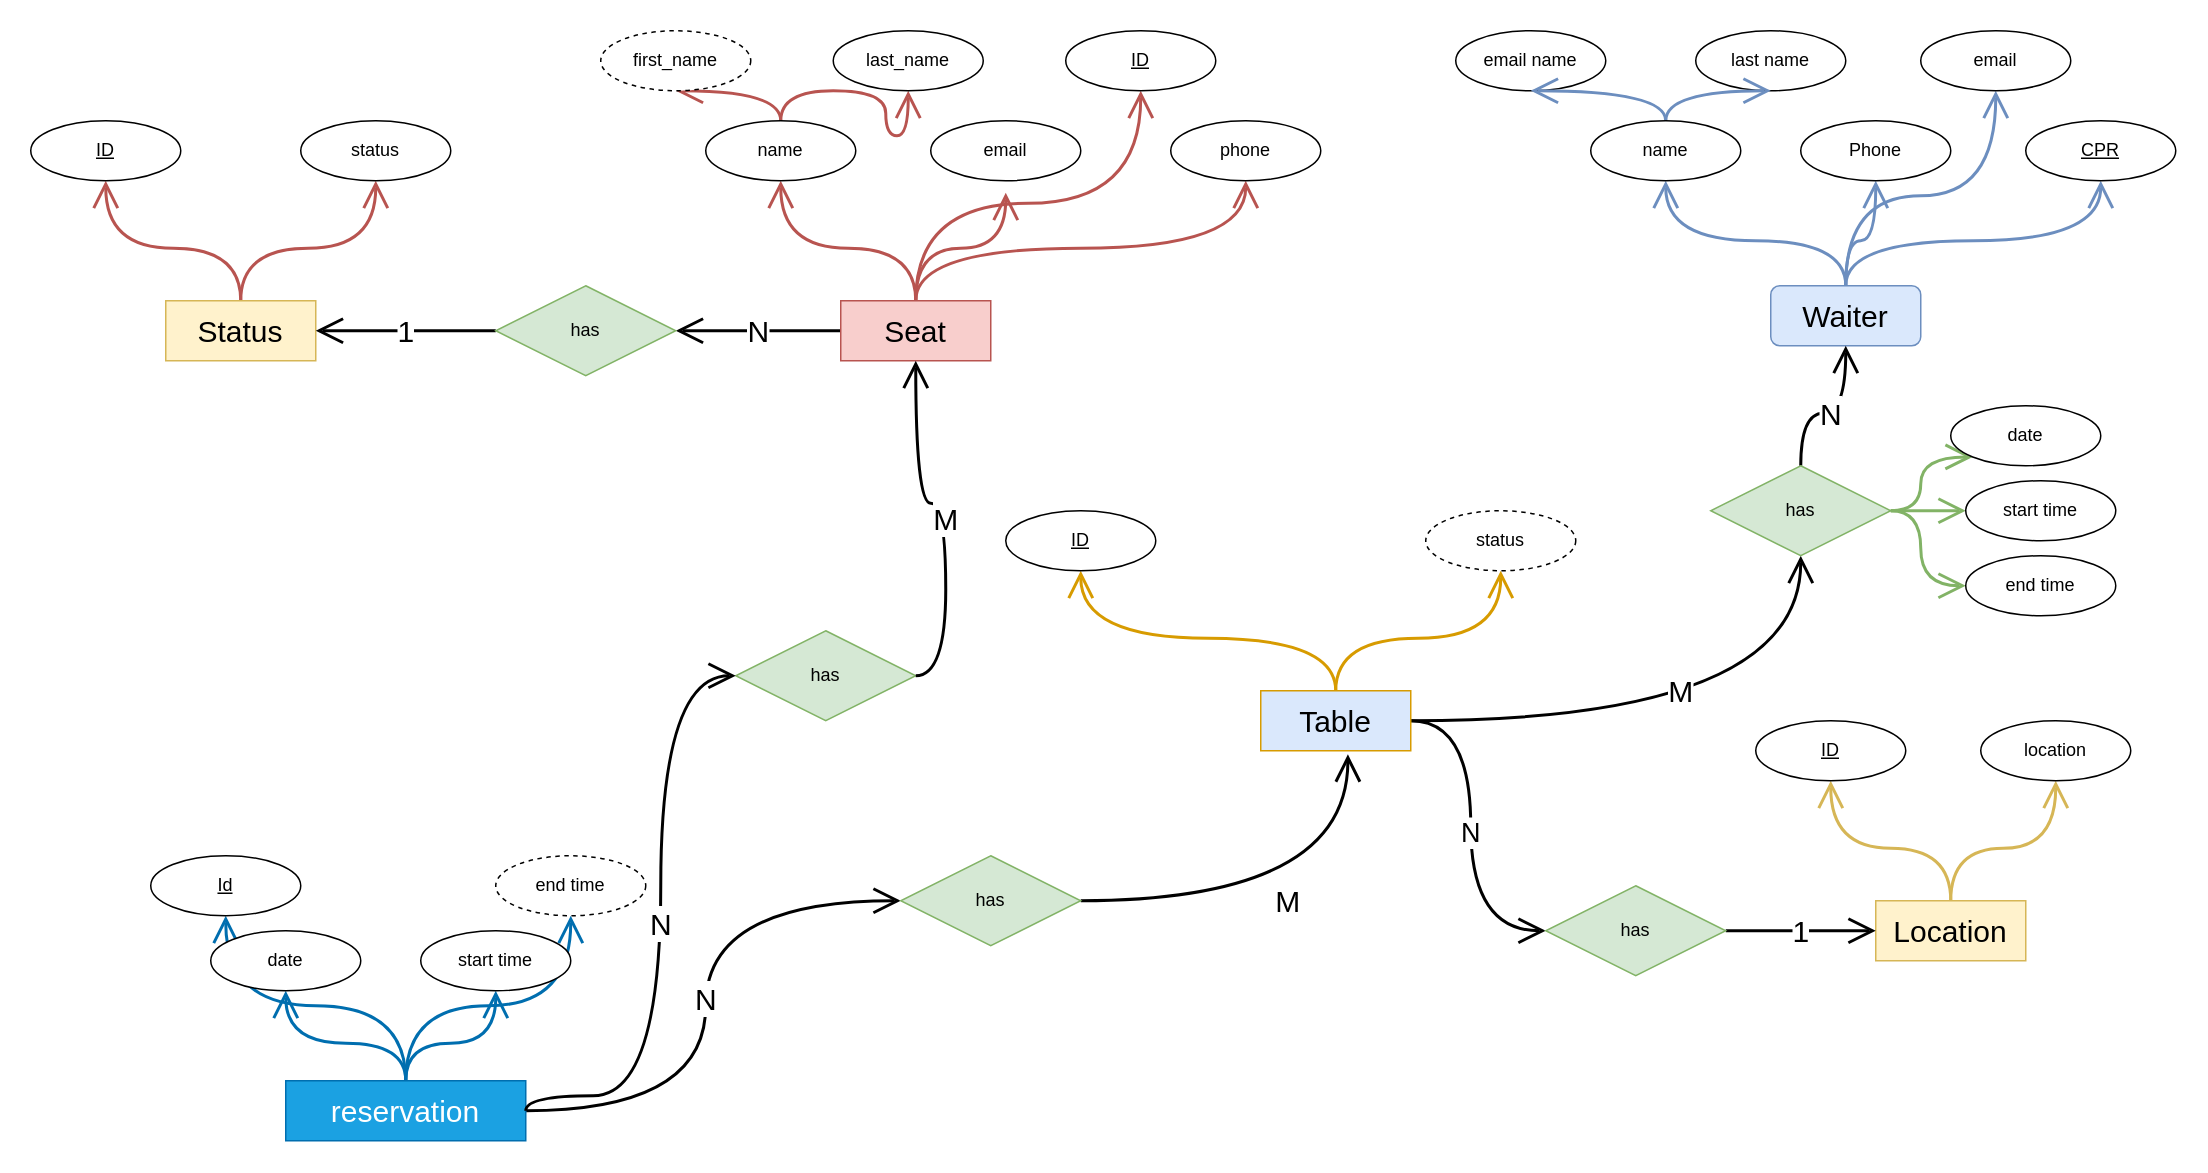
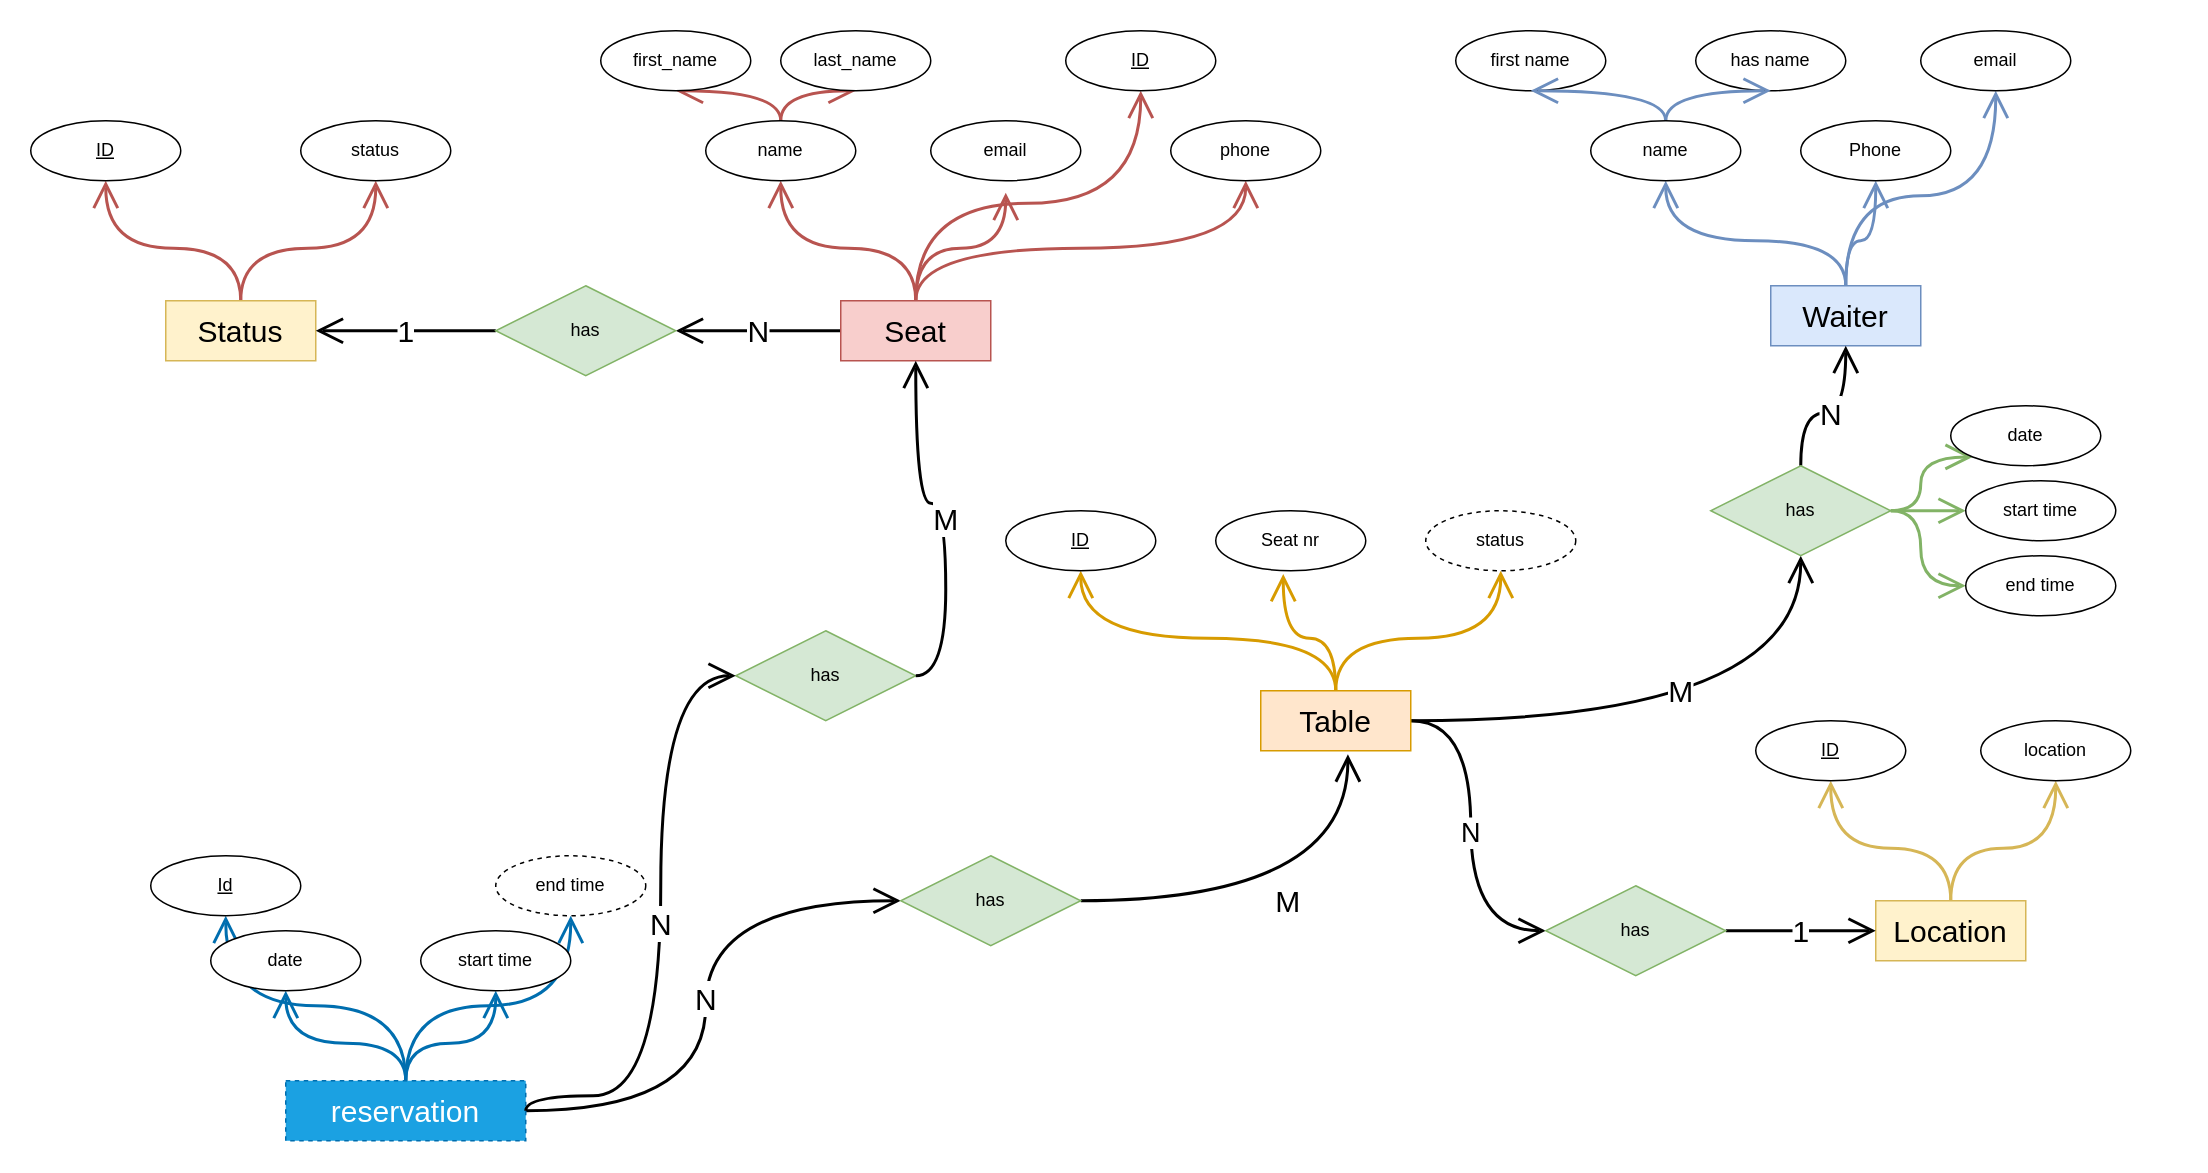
(676, 61) -> (676, 61)
(908, 61) -> (856, 61)
(1531, 61) -> (1531, 61)
(1771, 61) -> (1771, 61)
(2101, 151) -> none
(1978, 241) -> none
(1846, 316) -> (1846, 316)
none -> (1291, 541)
none -> (1301, 636)
(1336, 721) -> (1336, 721)
(406, 1111) -> (406, 1111)
